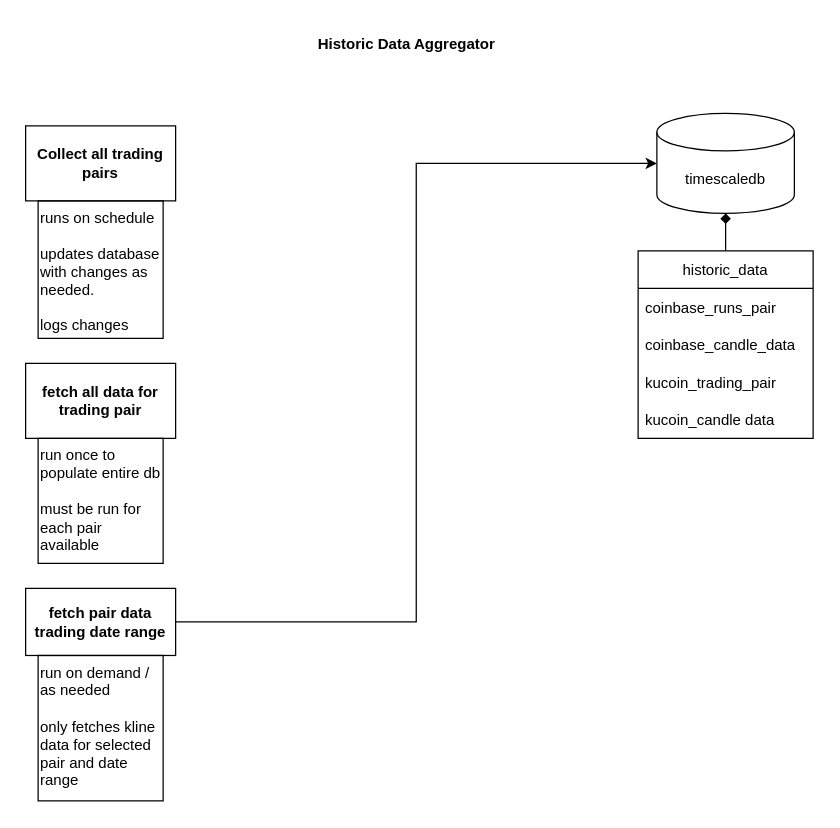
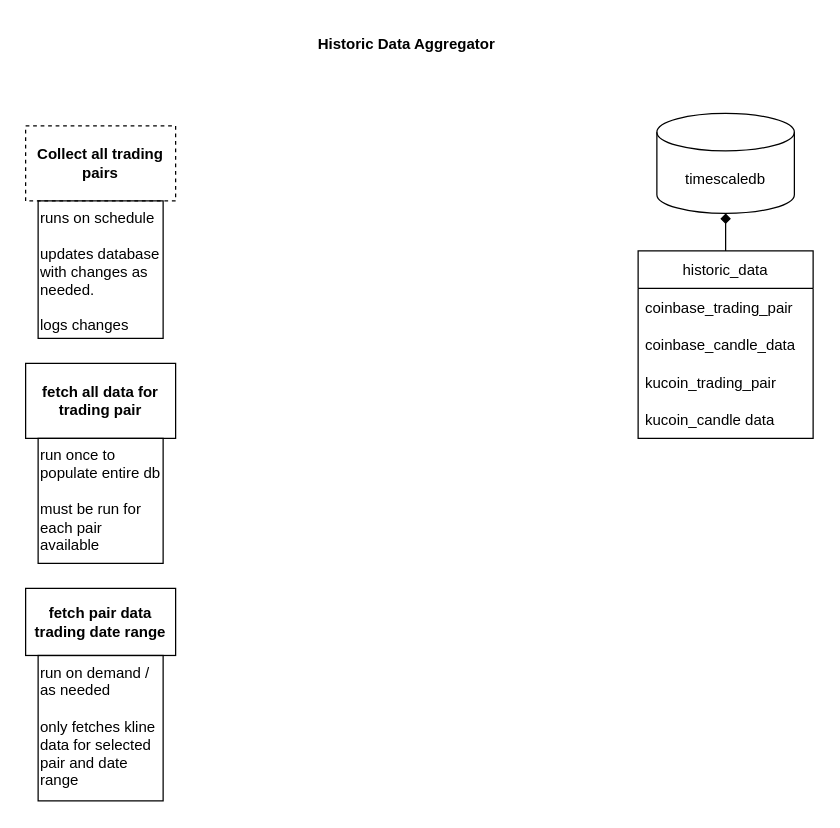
(101, 163) -> (101, 163)
(717, 308) -> (727, 308)
(416, 396) -> none
